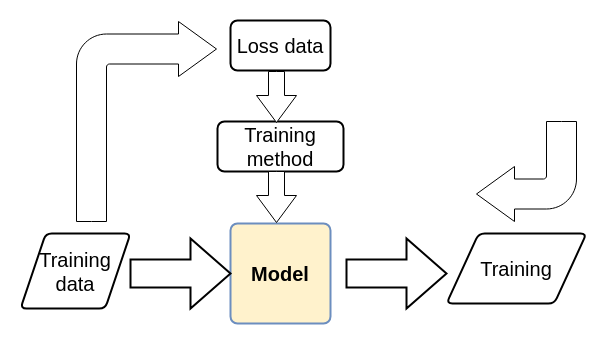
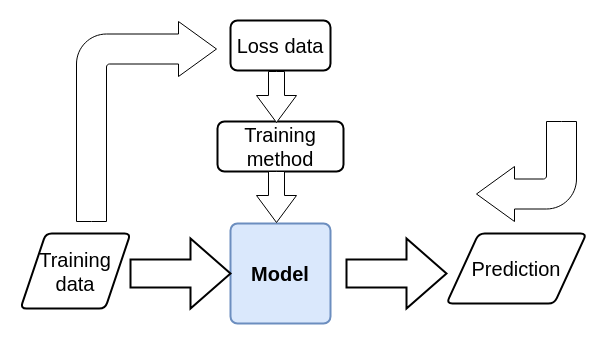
(517, 269) -> (517, 269)
(281, 274) -> (281, 274)
